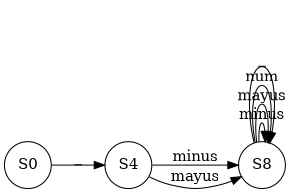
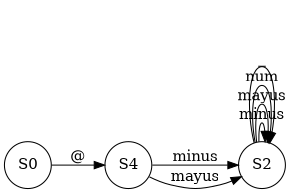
(78, 157) -> (78, 157)
(262, 165) -> (262, 165)
